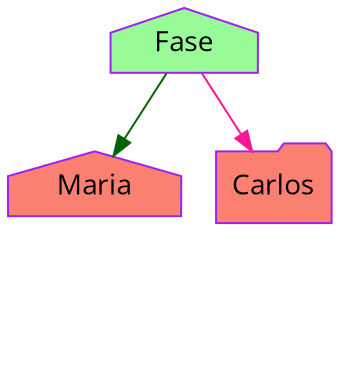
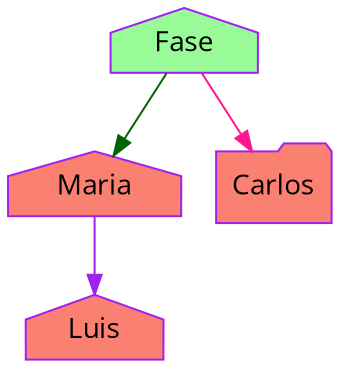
none -> (95, 331)
